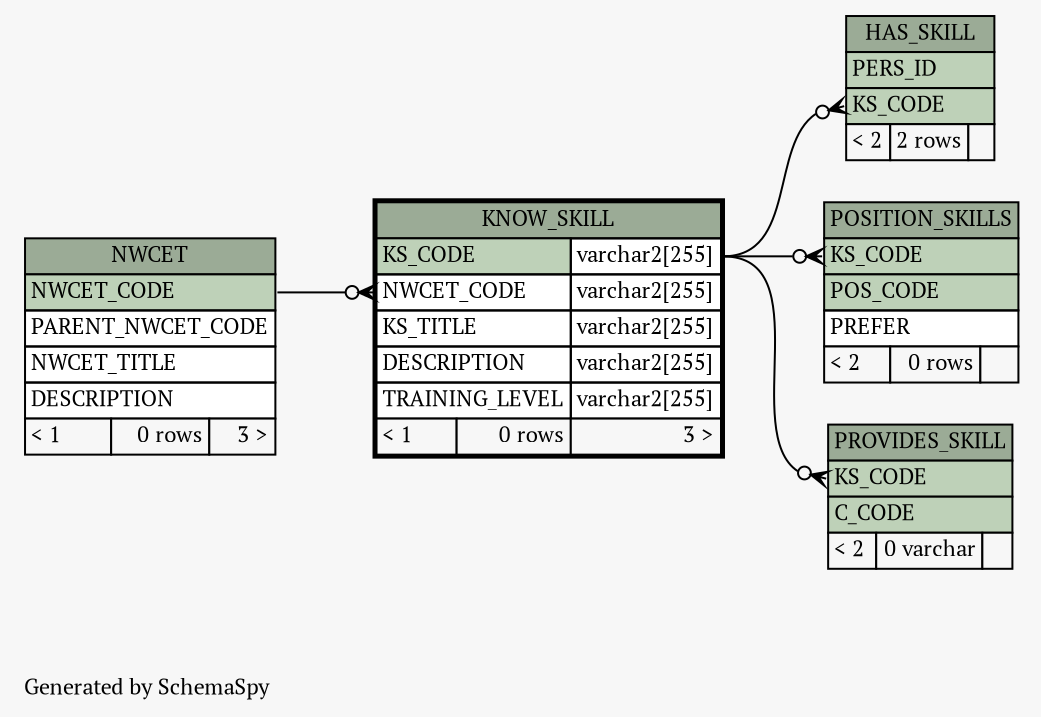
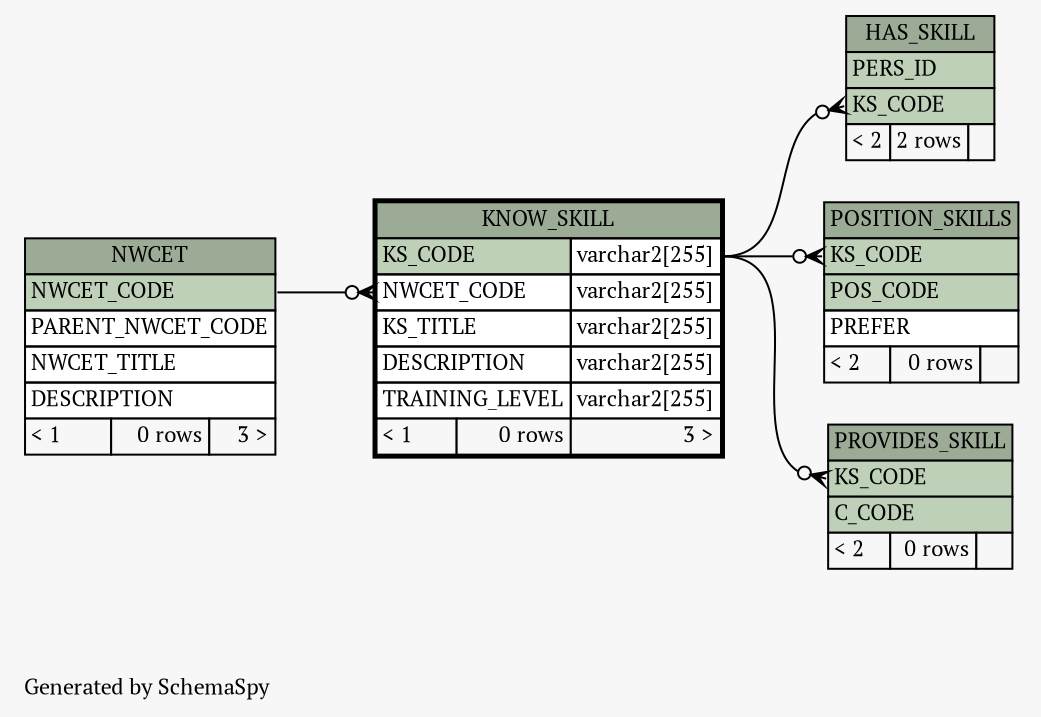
(930, 550) -> (937, 550)
